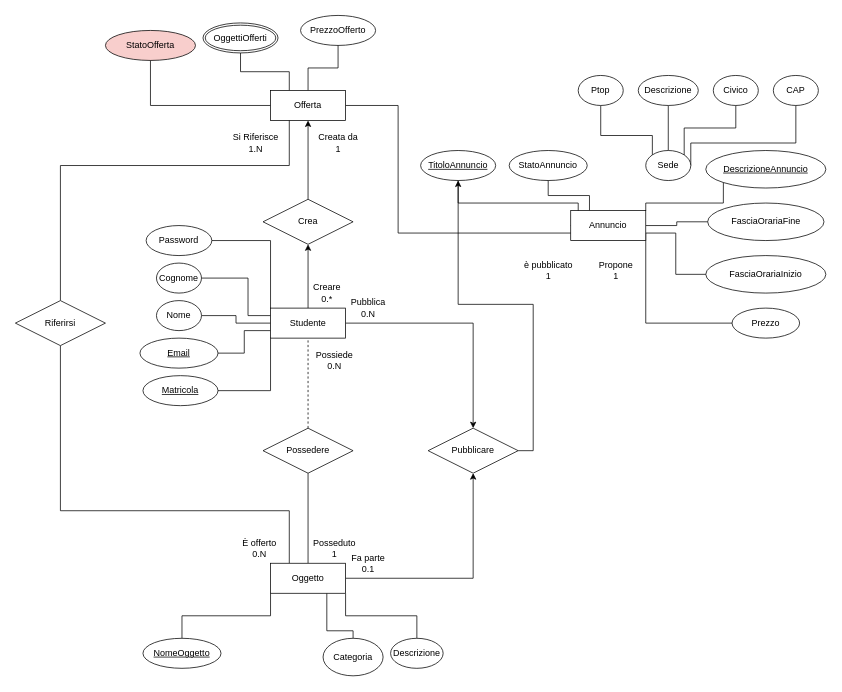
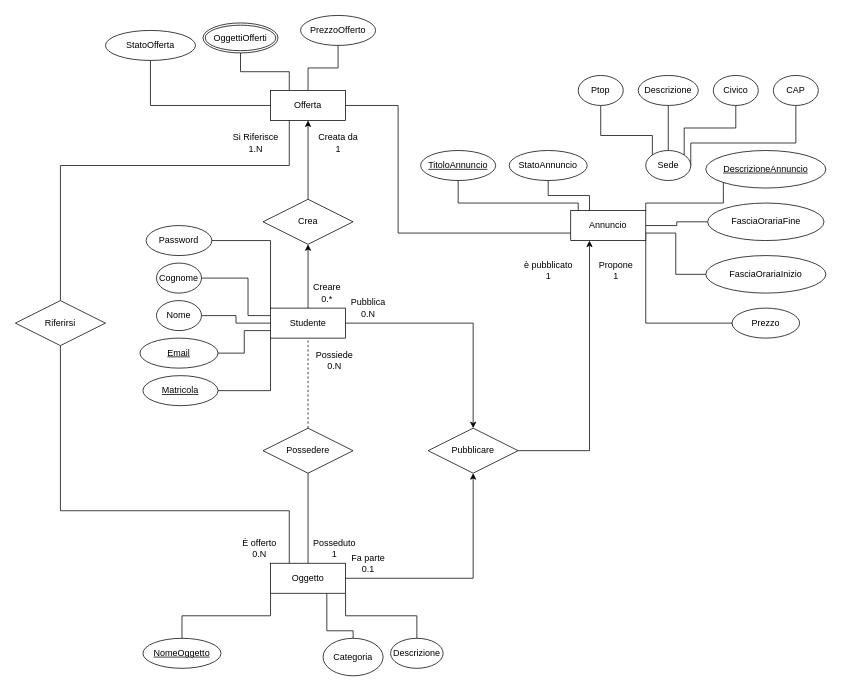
(150, 45) -> (150, 45)
(520, 304) -> (589, 377)
